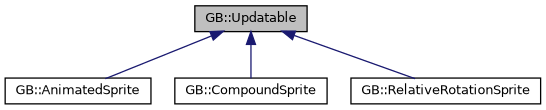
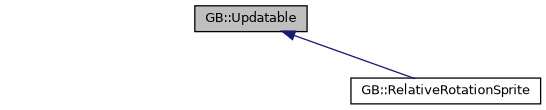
(78, 91) -> none
(251, 91) -> none
